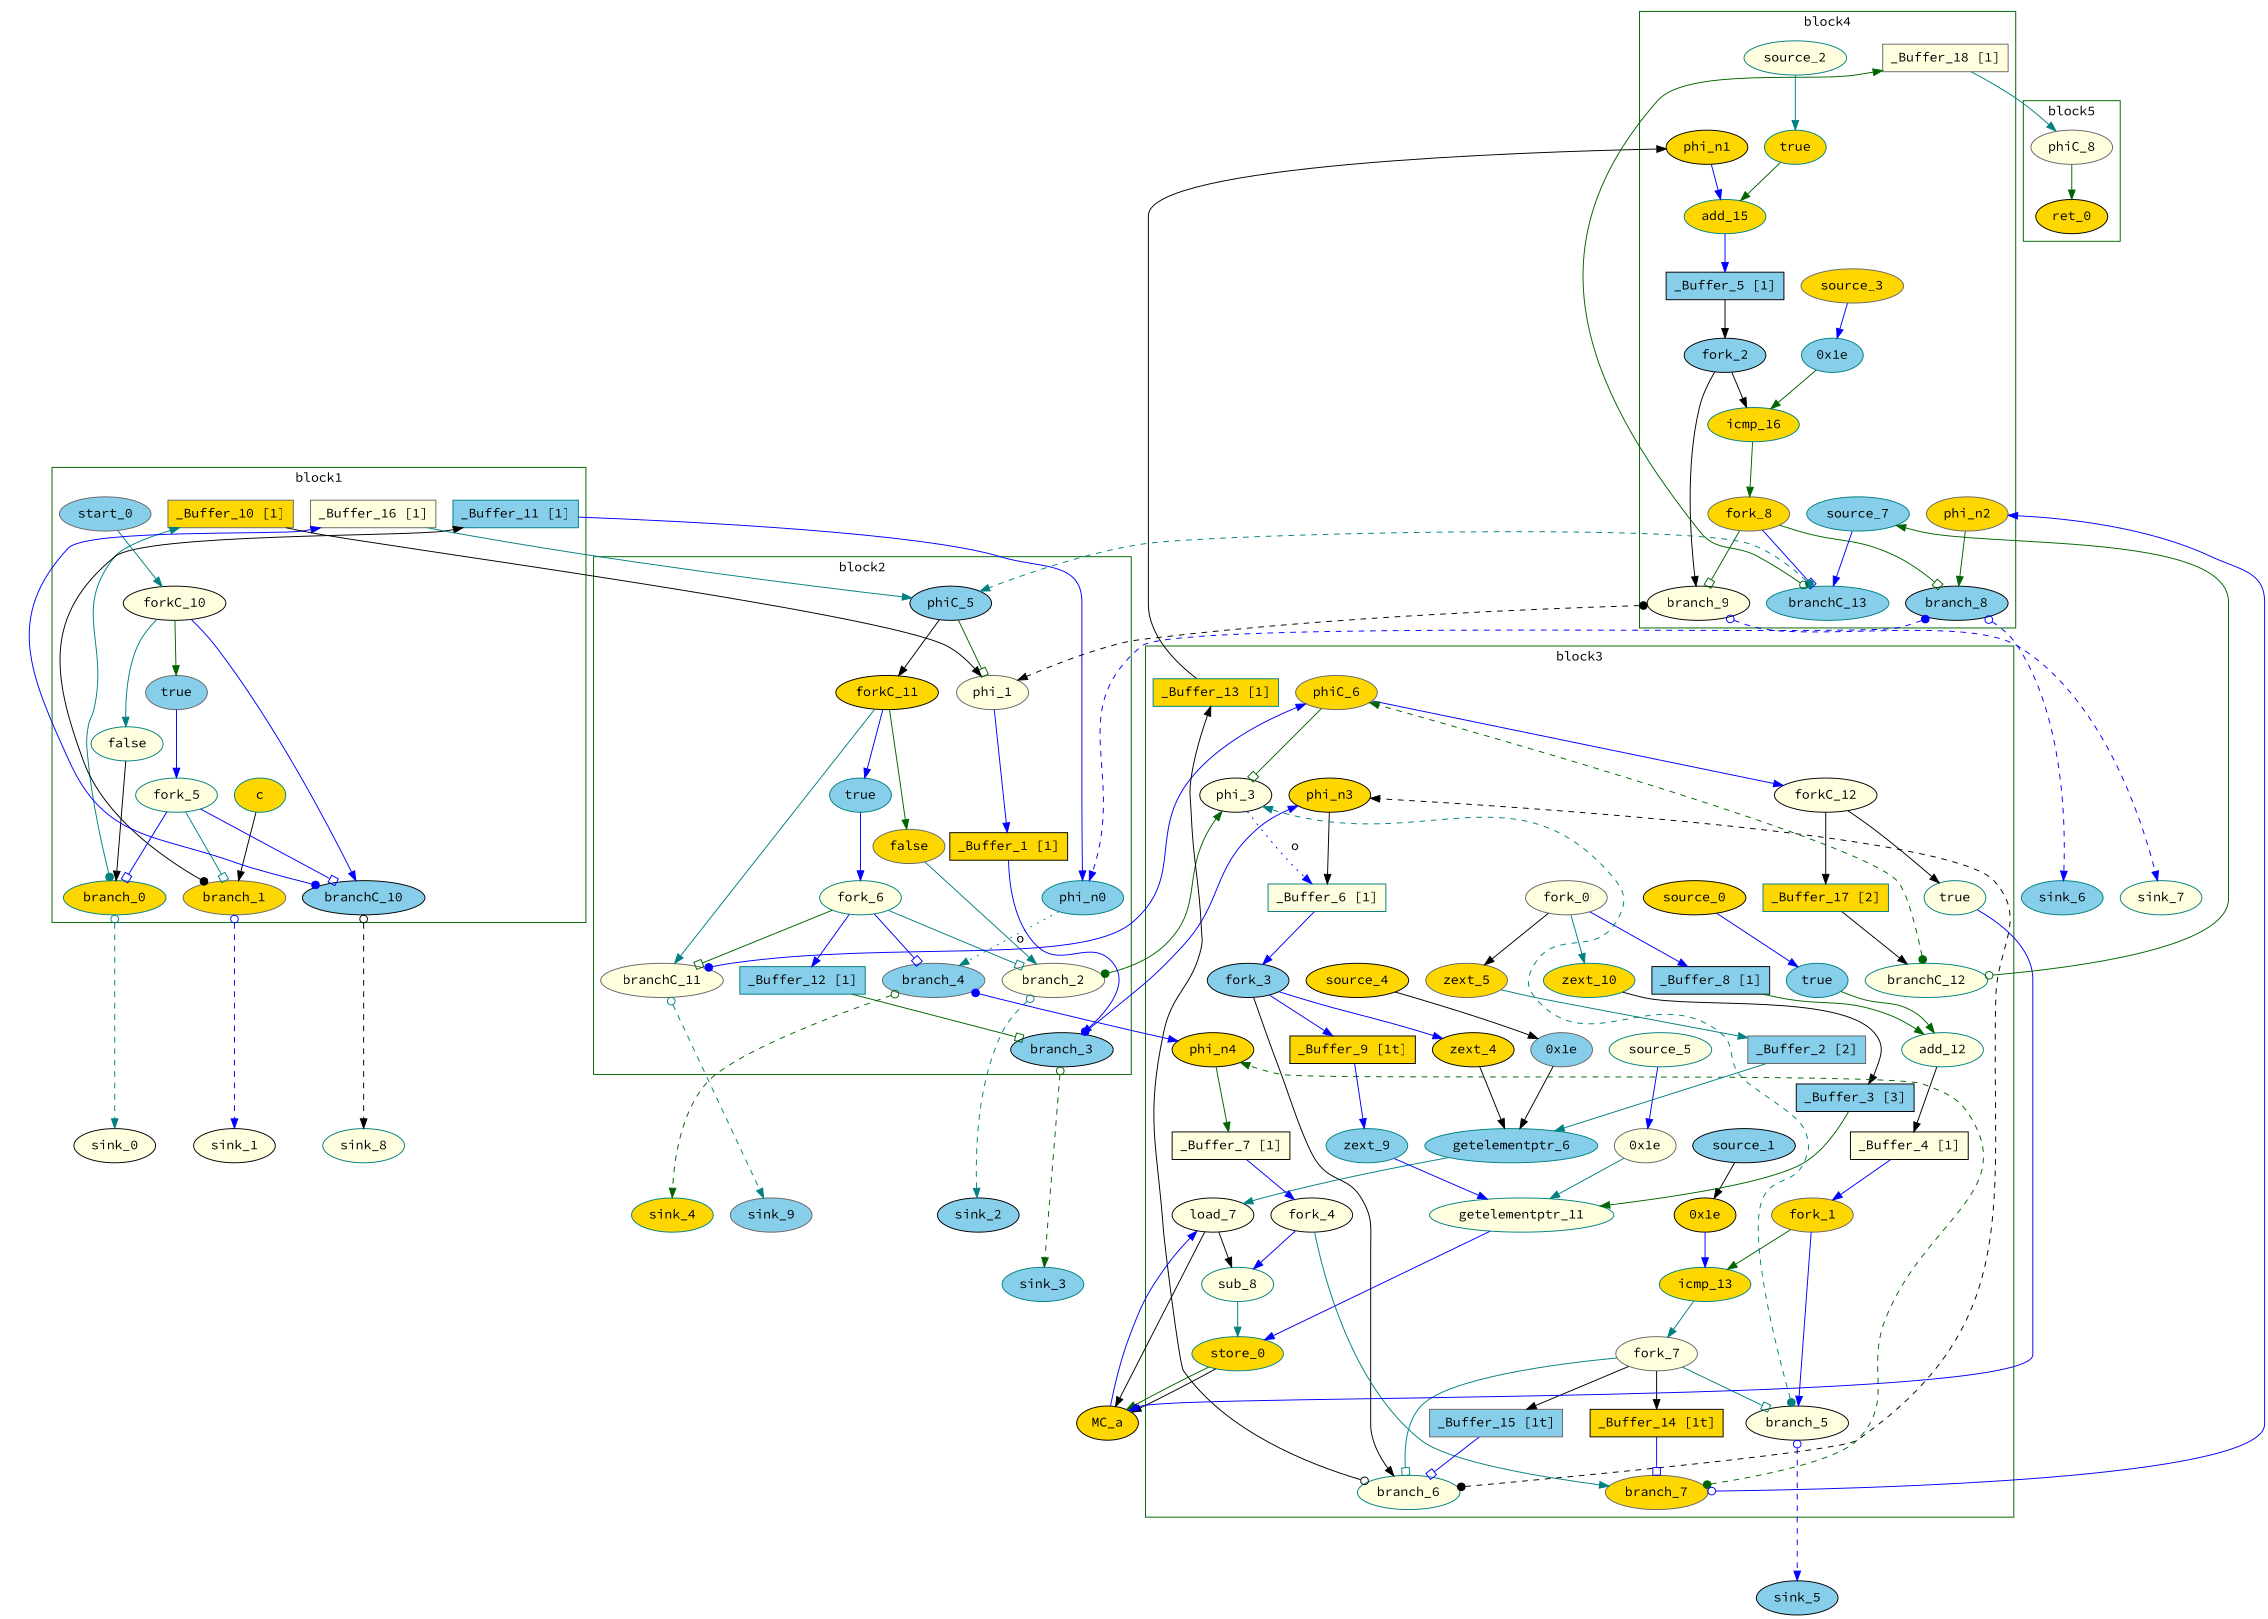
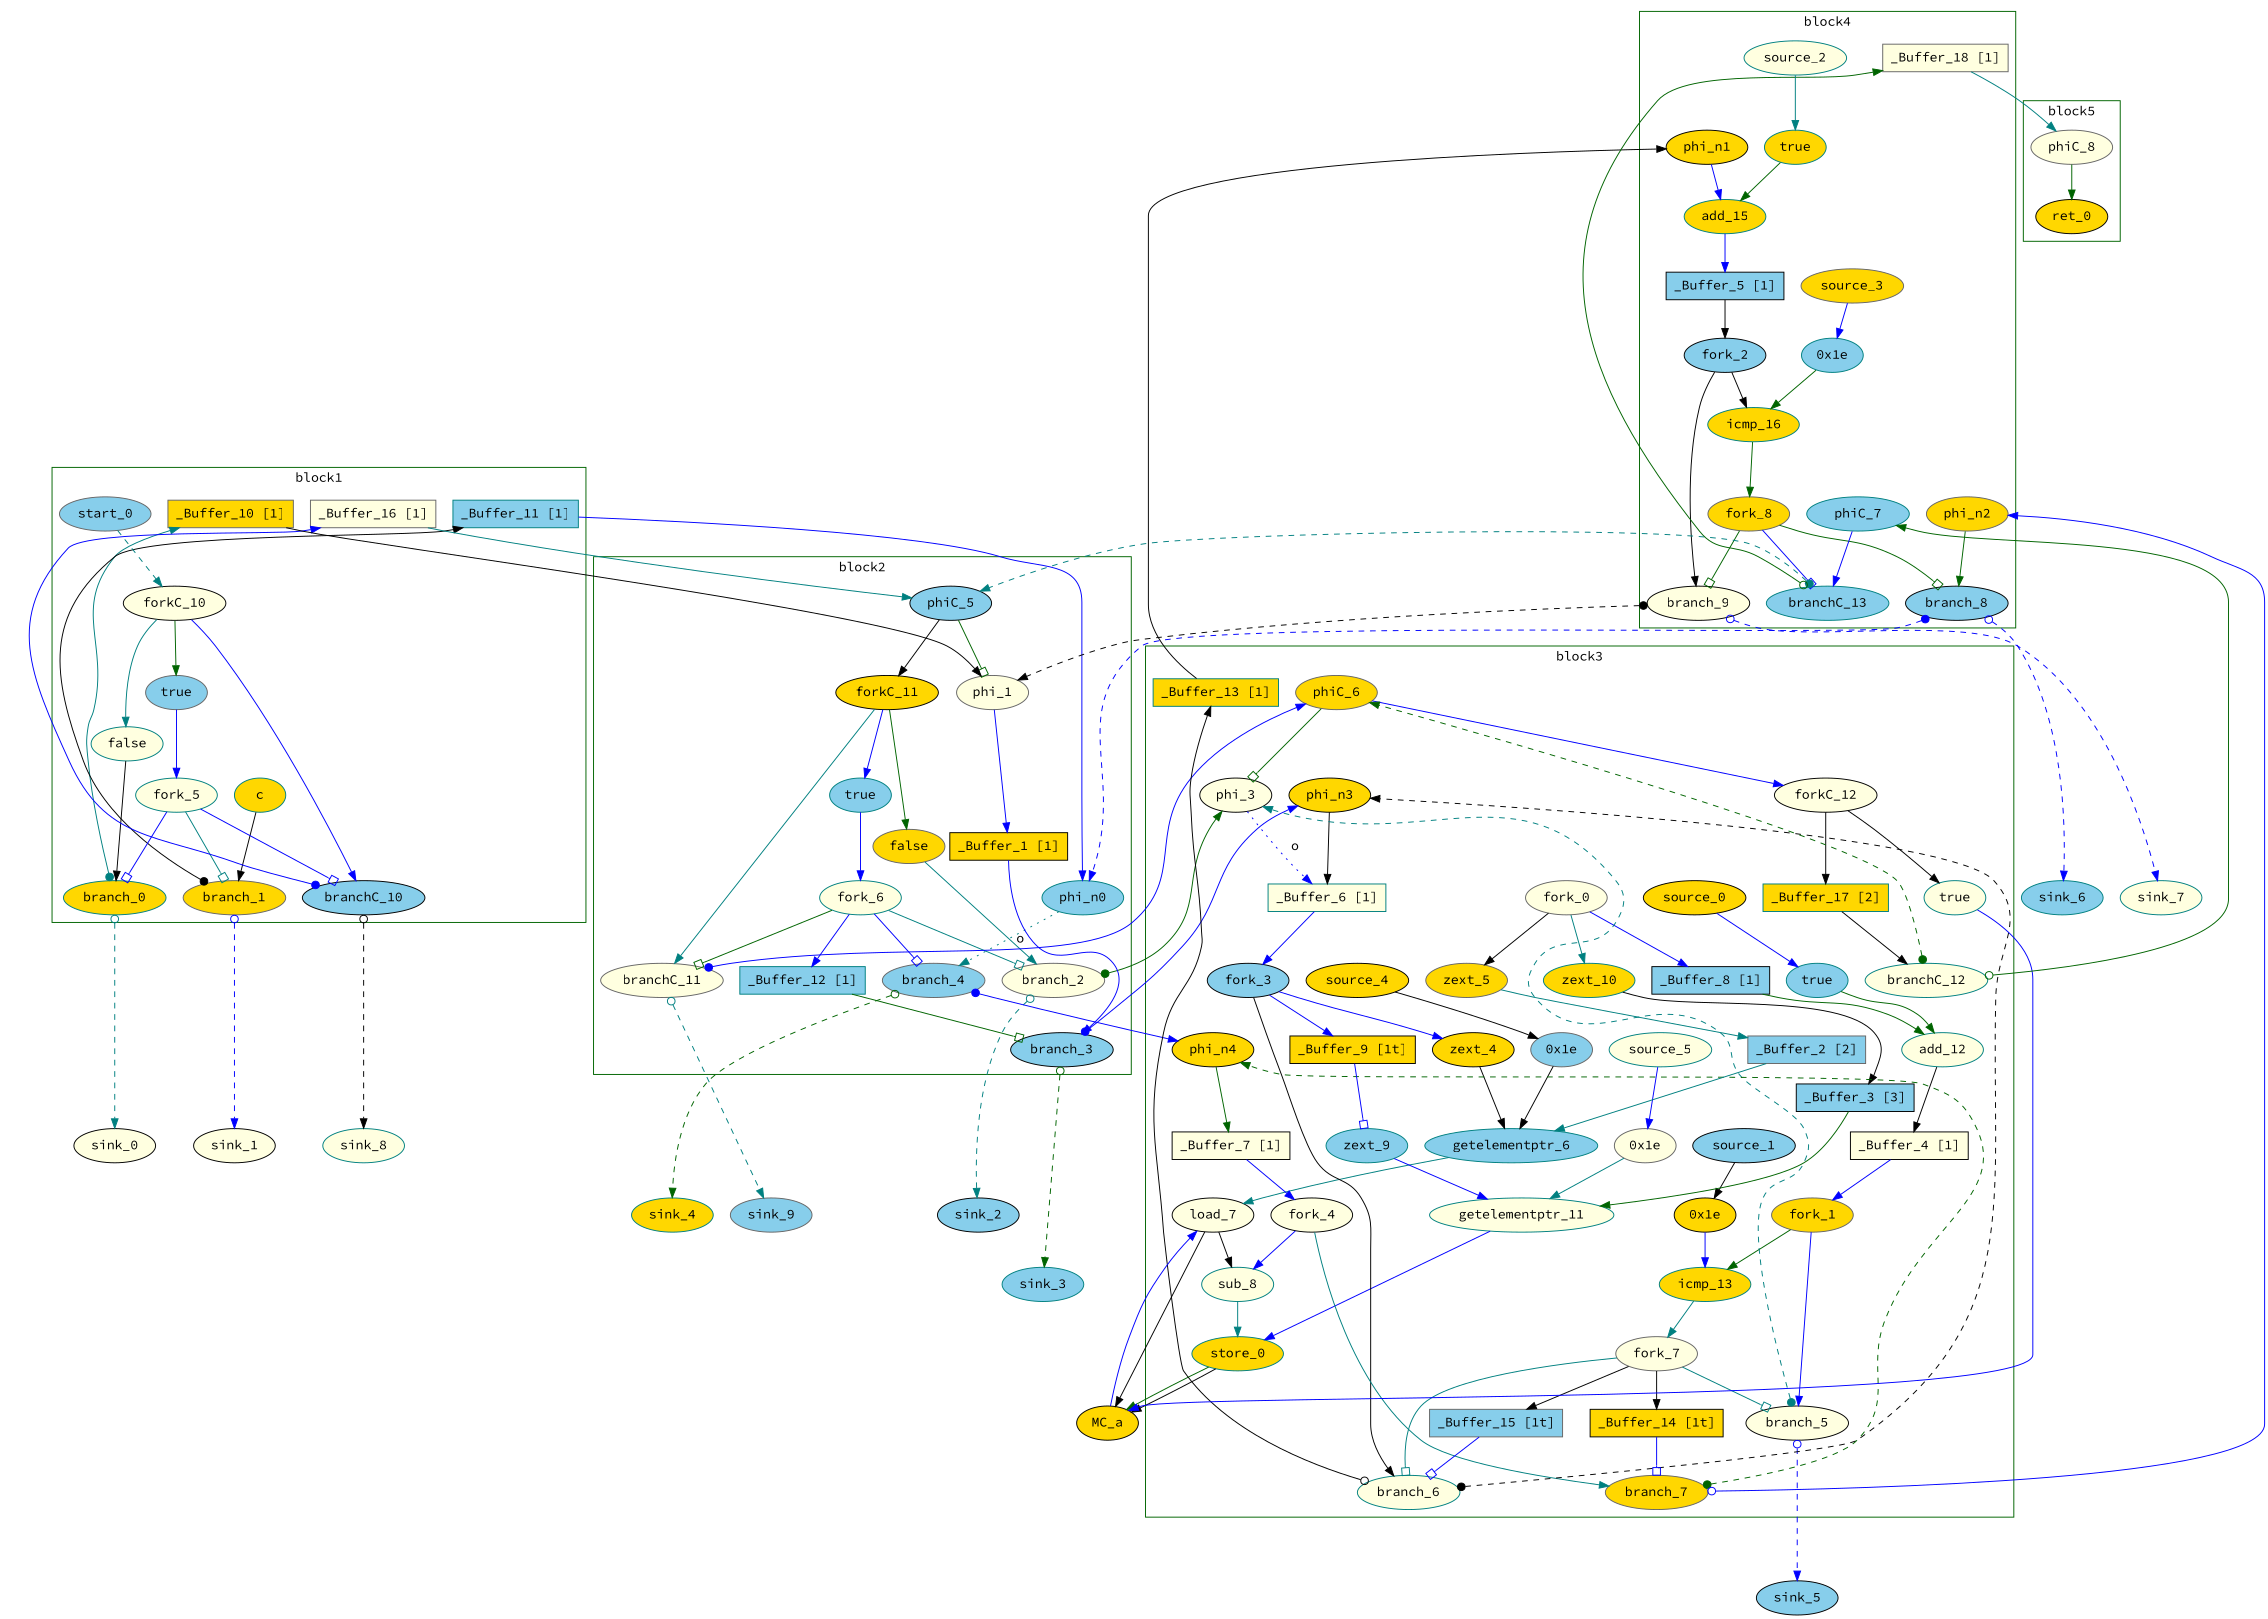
(1858, 514) -> (1858, 514)
(138, 556) -> (138, 556)
(1359, 1091) -> (1359, 1091)
